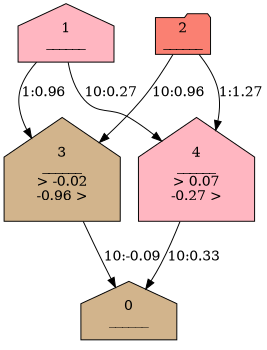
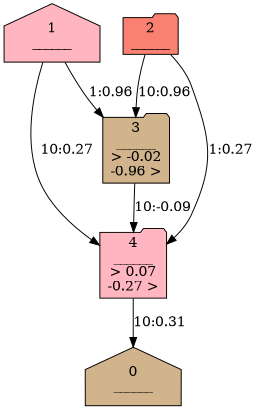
(241, 93) -> (231, 150)
(62, 175) -> (136, 150)
(197, 175) -> (133, 265)
(97, 250) -> (134, 203)
(194, 257) -> (160, 323)
